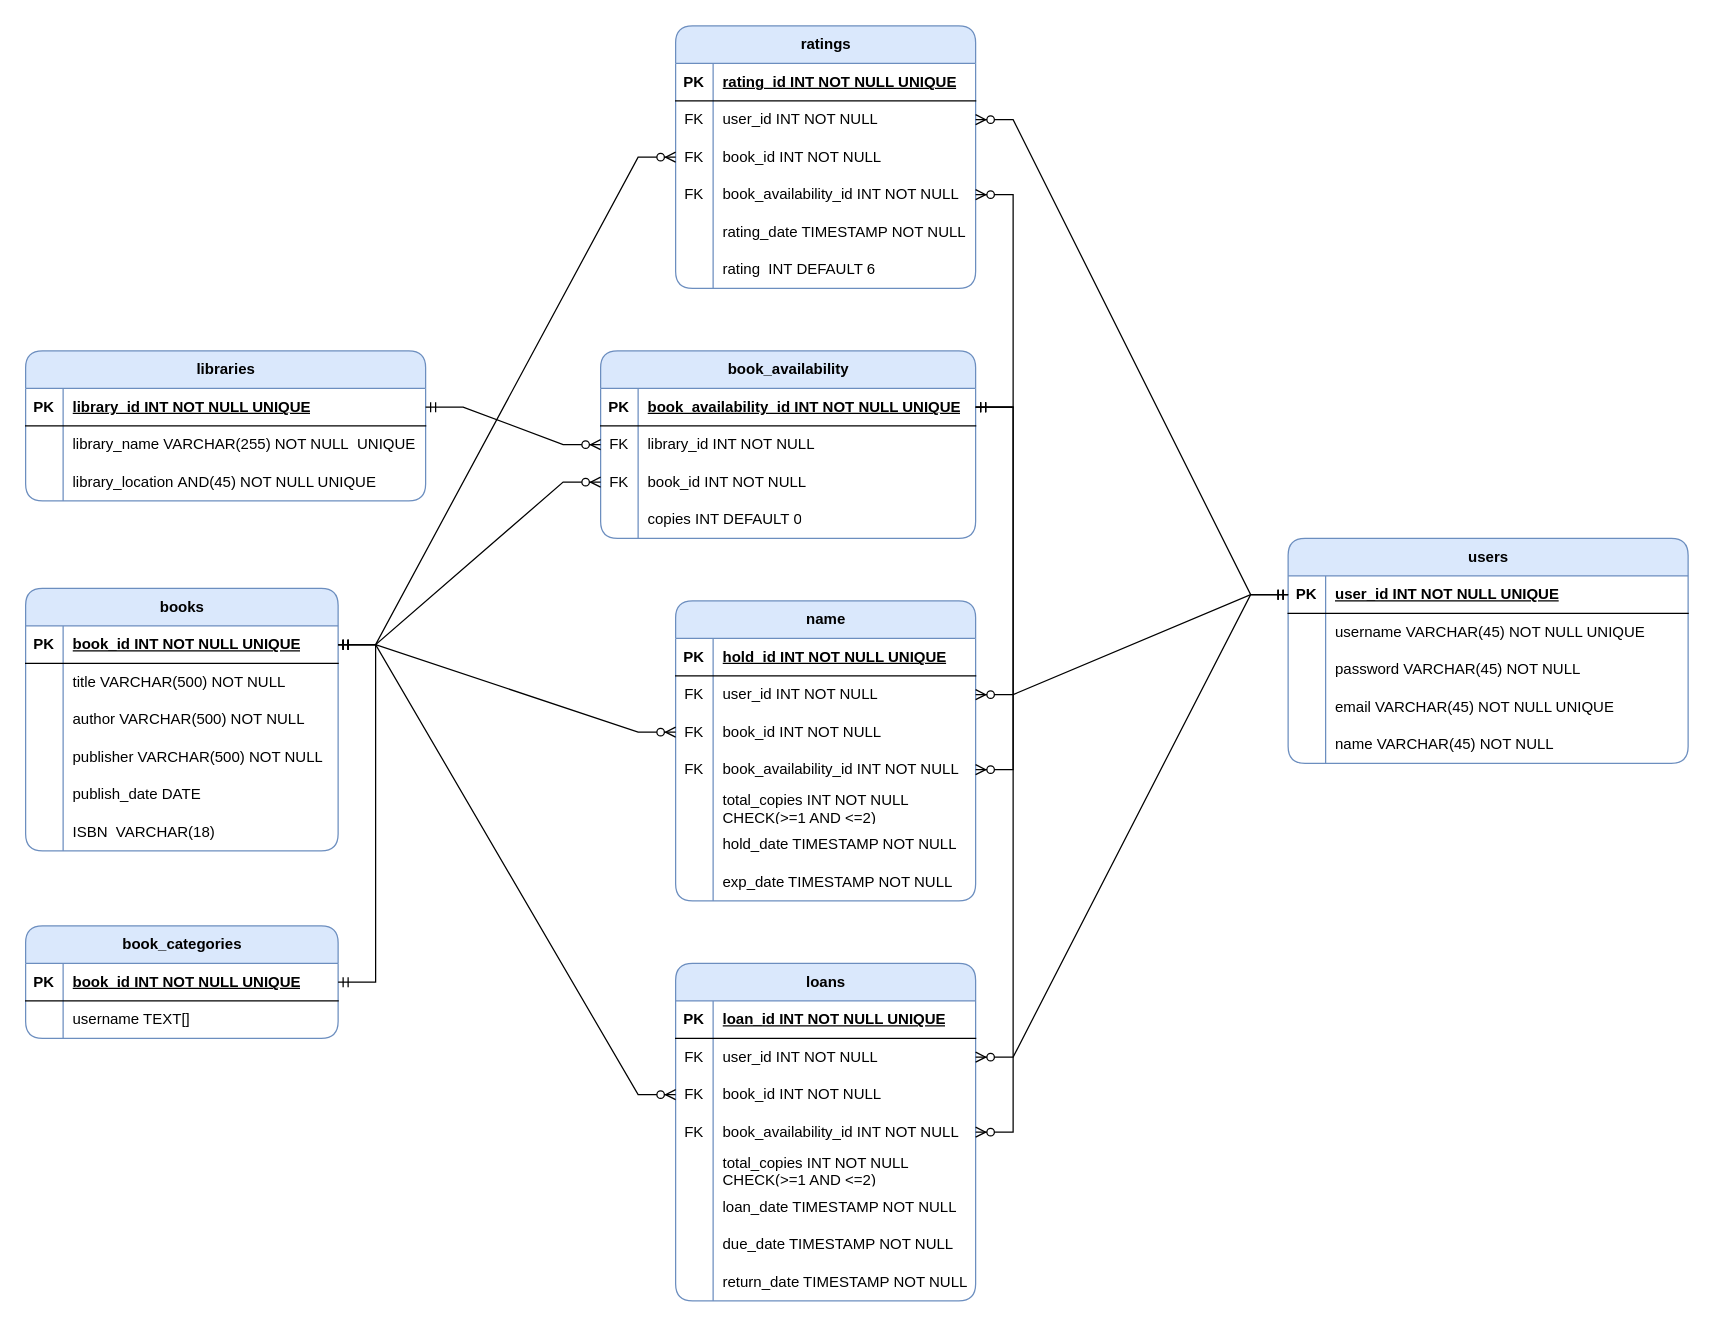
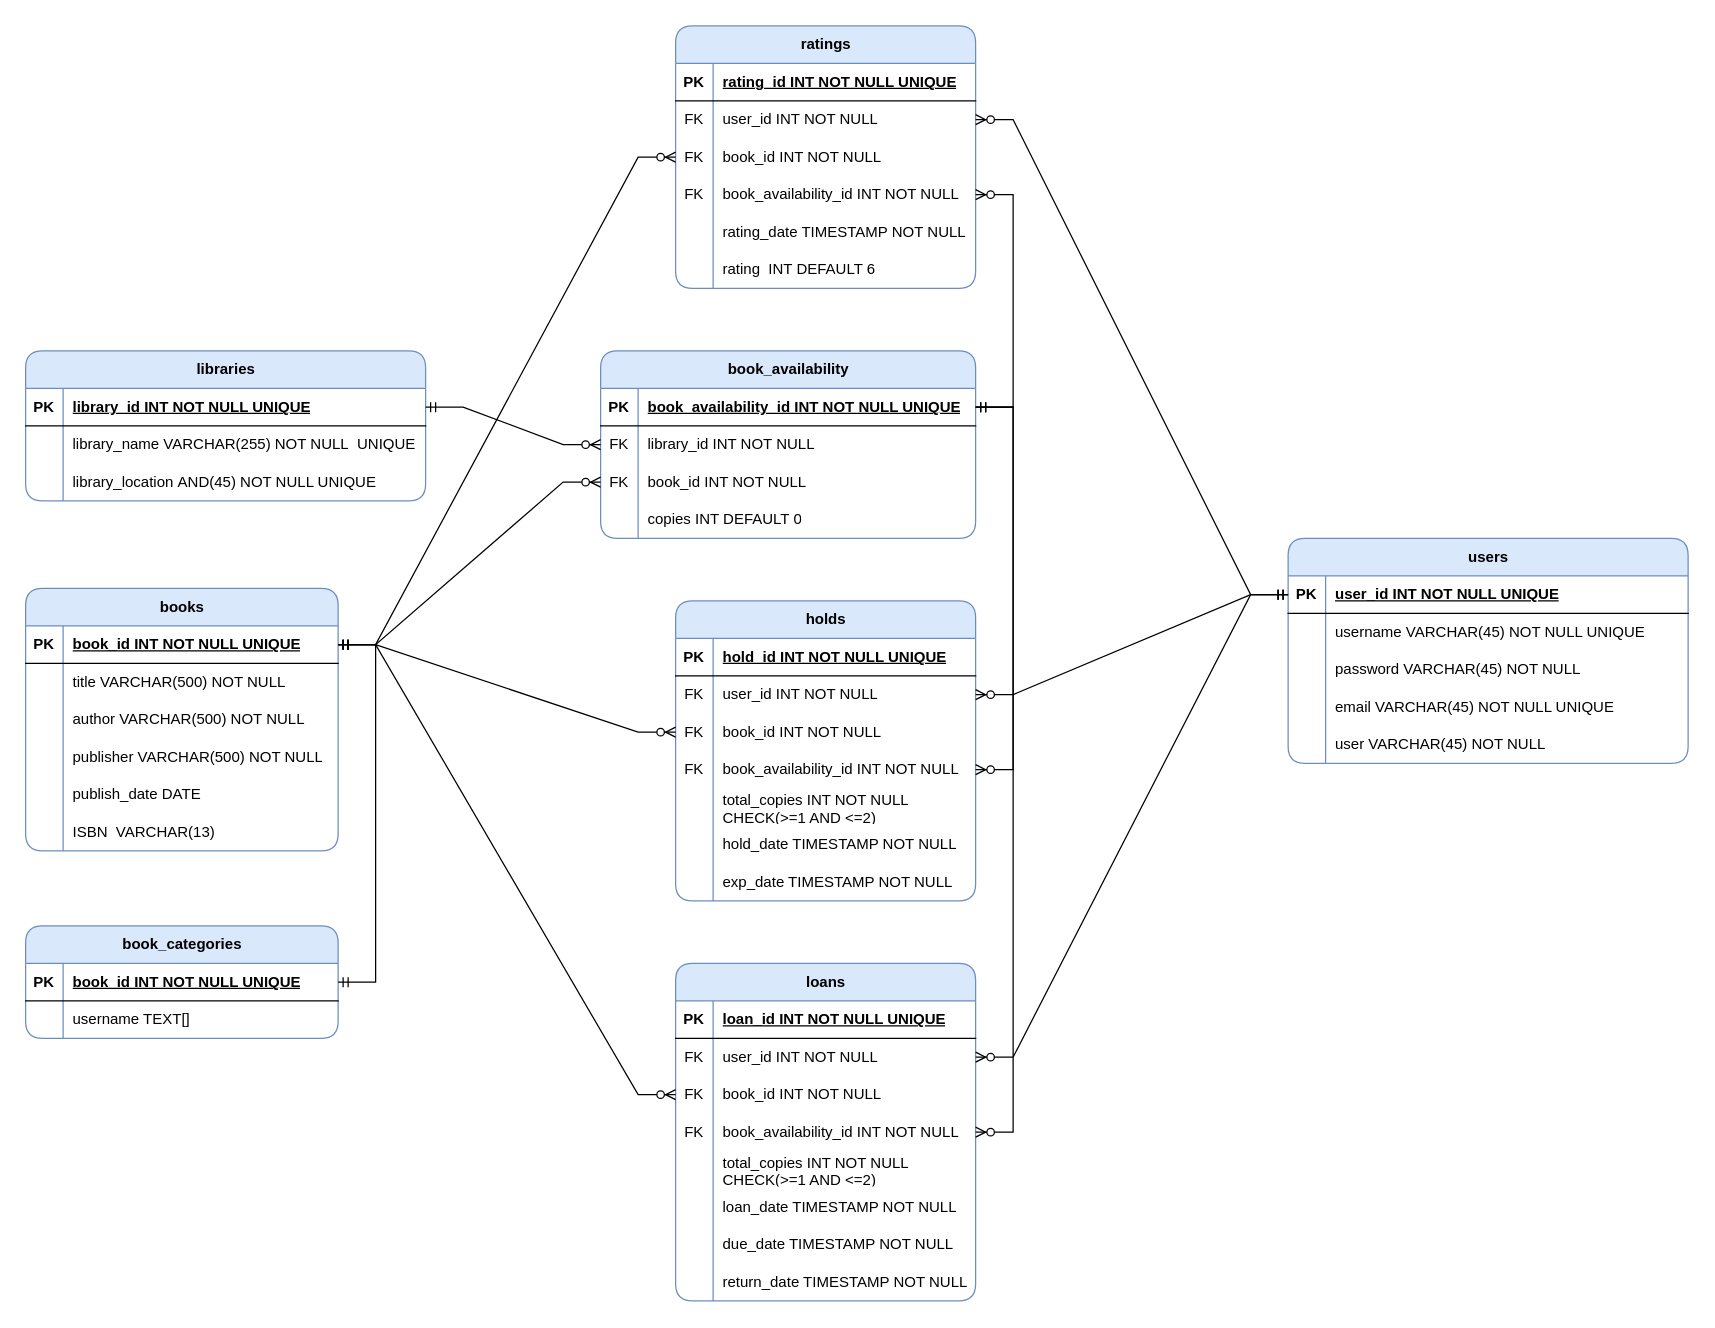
(826, 619) -> (826, 619)
(1435, 744) -> (1435, 744)
(143, 832) -> (143, 832)
